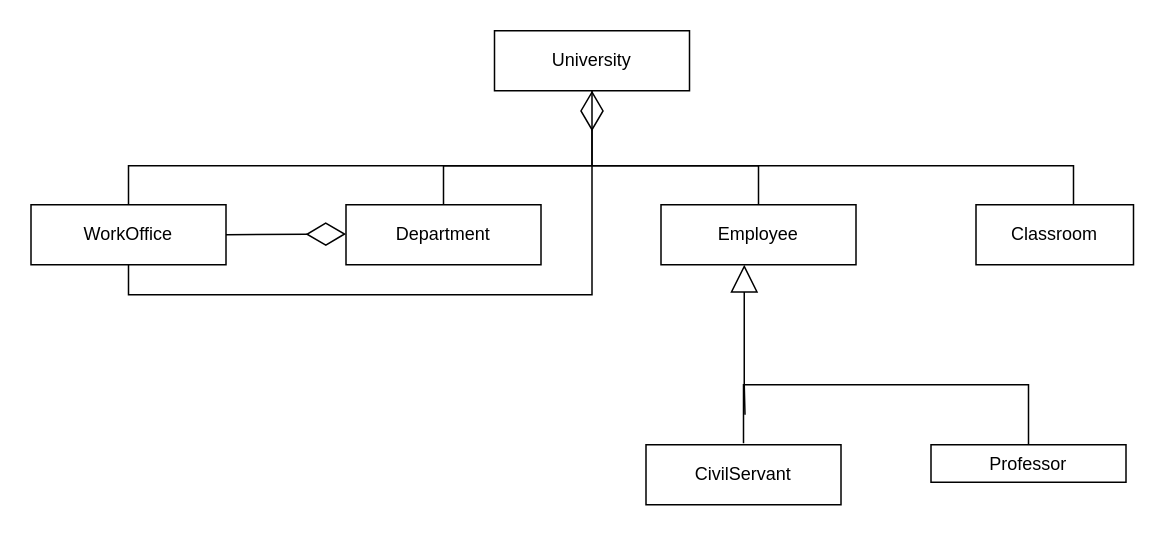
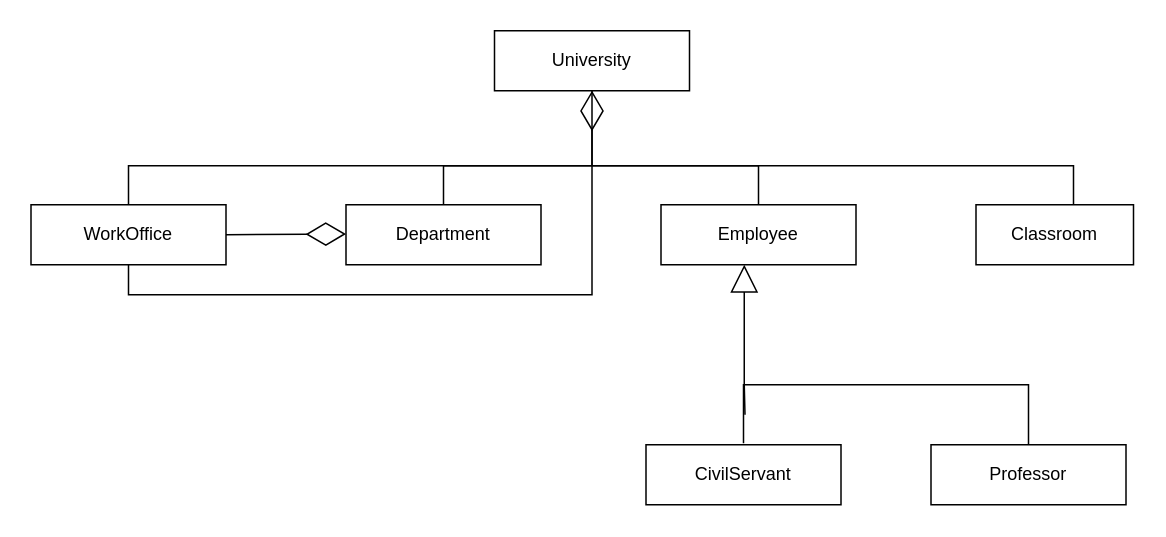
(1028, 464) -> (1028, 475)
